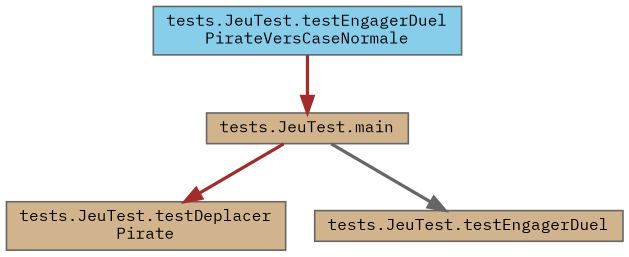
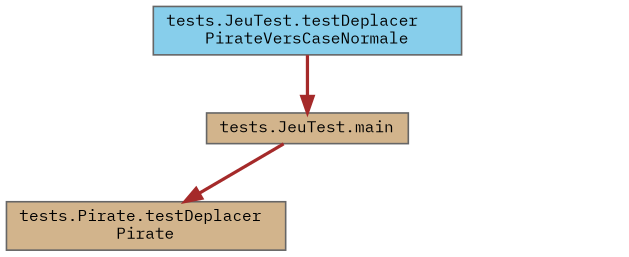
(307, 31) -> (307, 31)
(146, 226) -> (146, 226)
(469, 226) -> none
